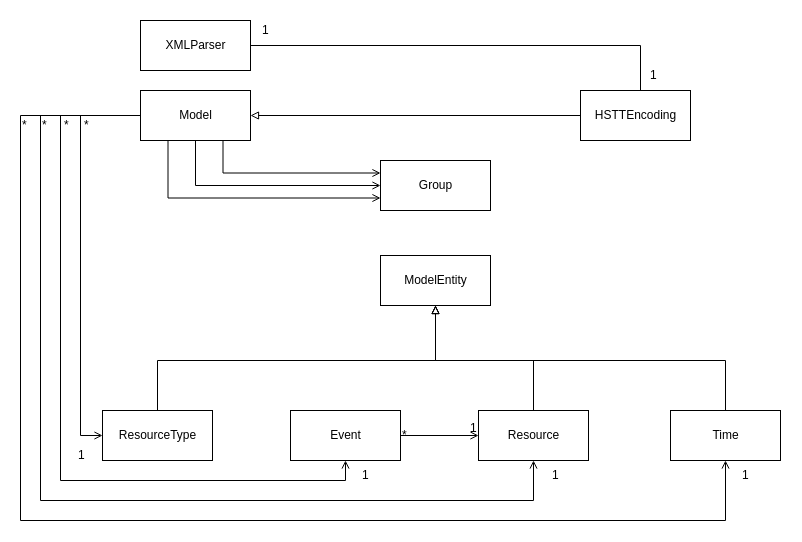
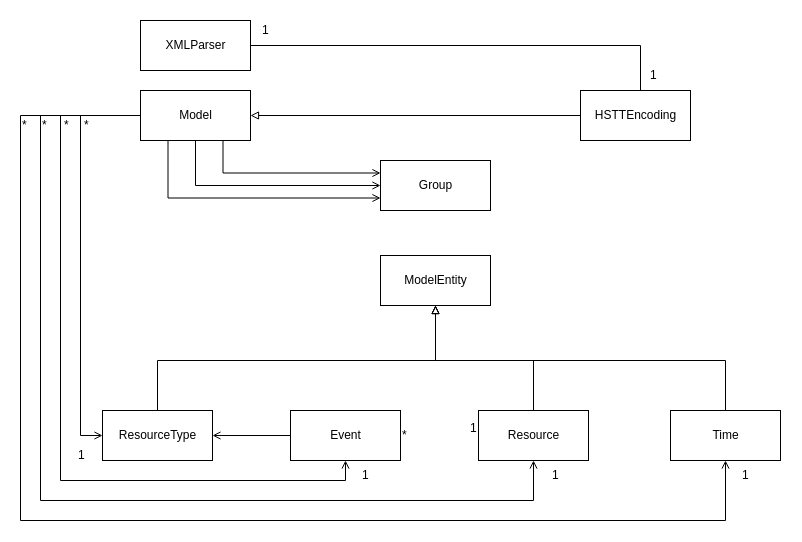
(438, 436) -> (253, 436)
